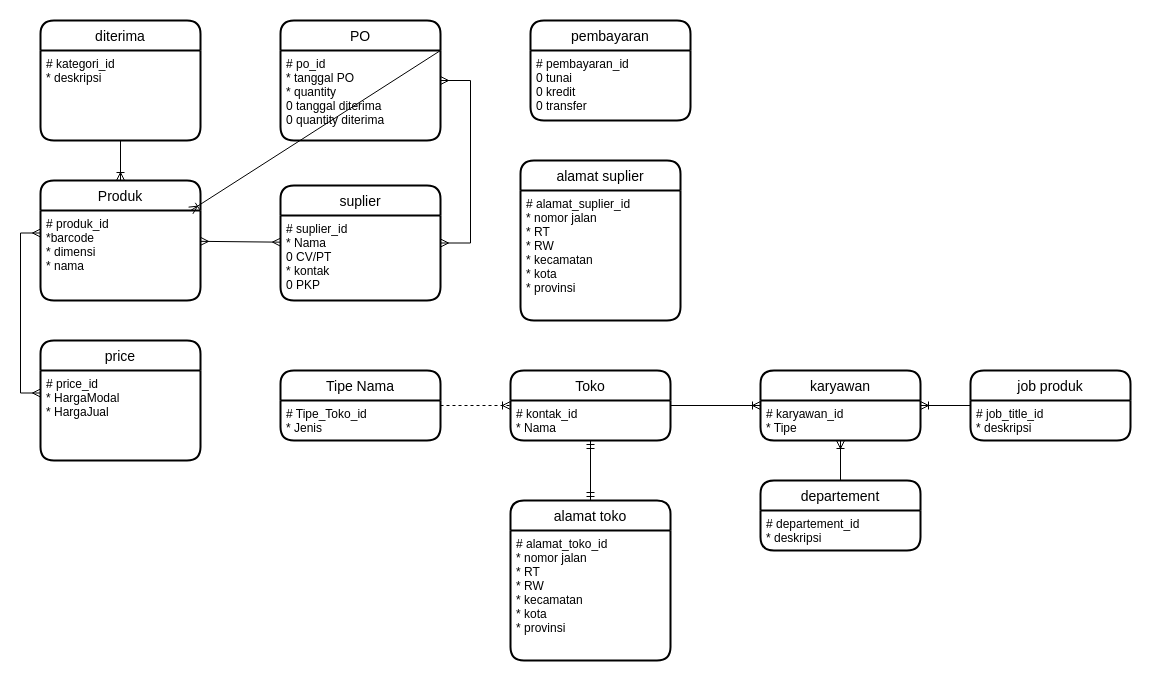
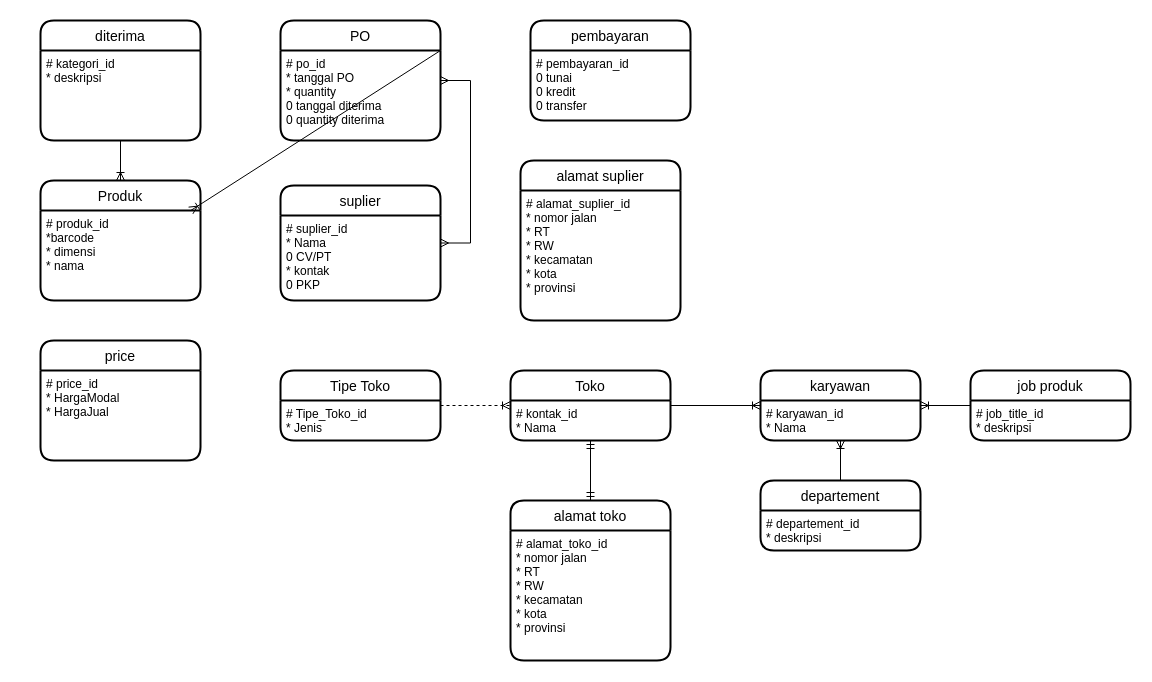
(240, 242) -> none
(21, 313) -> none
(360, 386) -> (360, 386)
(807, 414) -> (807, 414)
